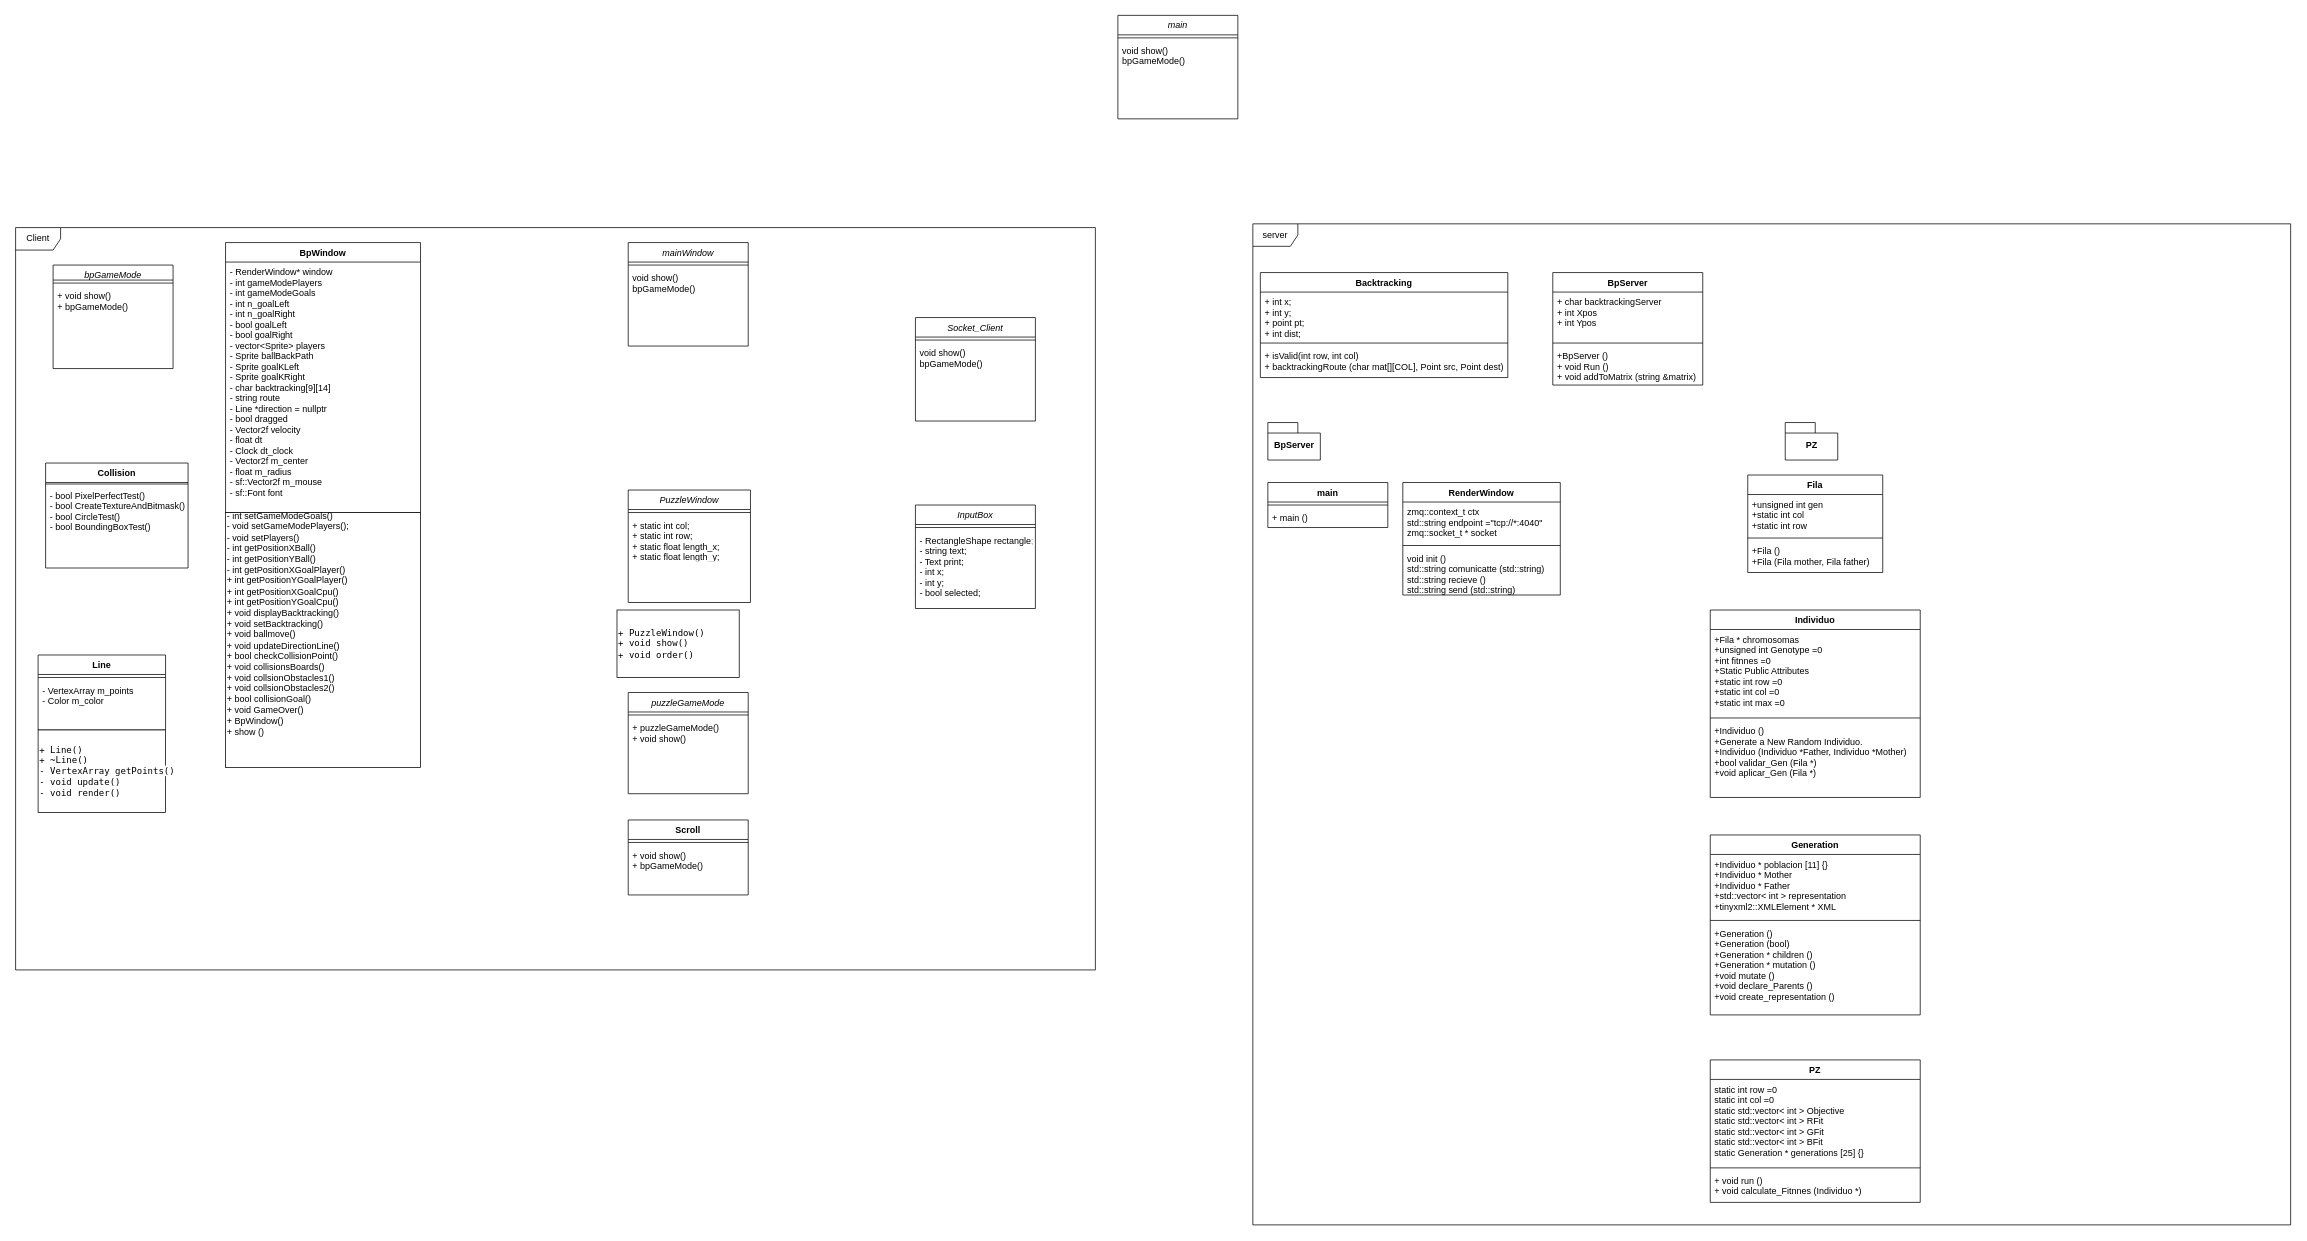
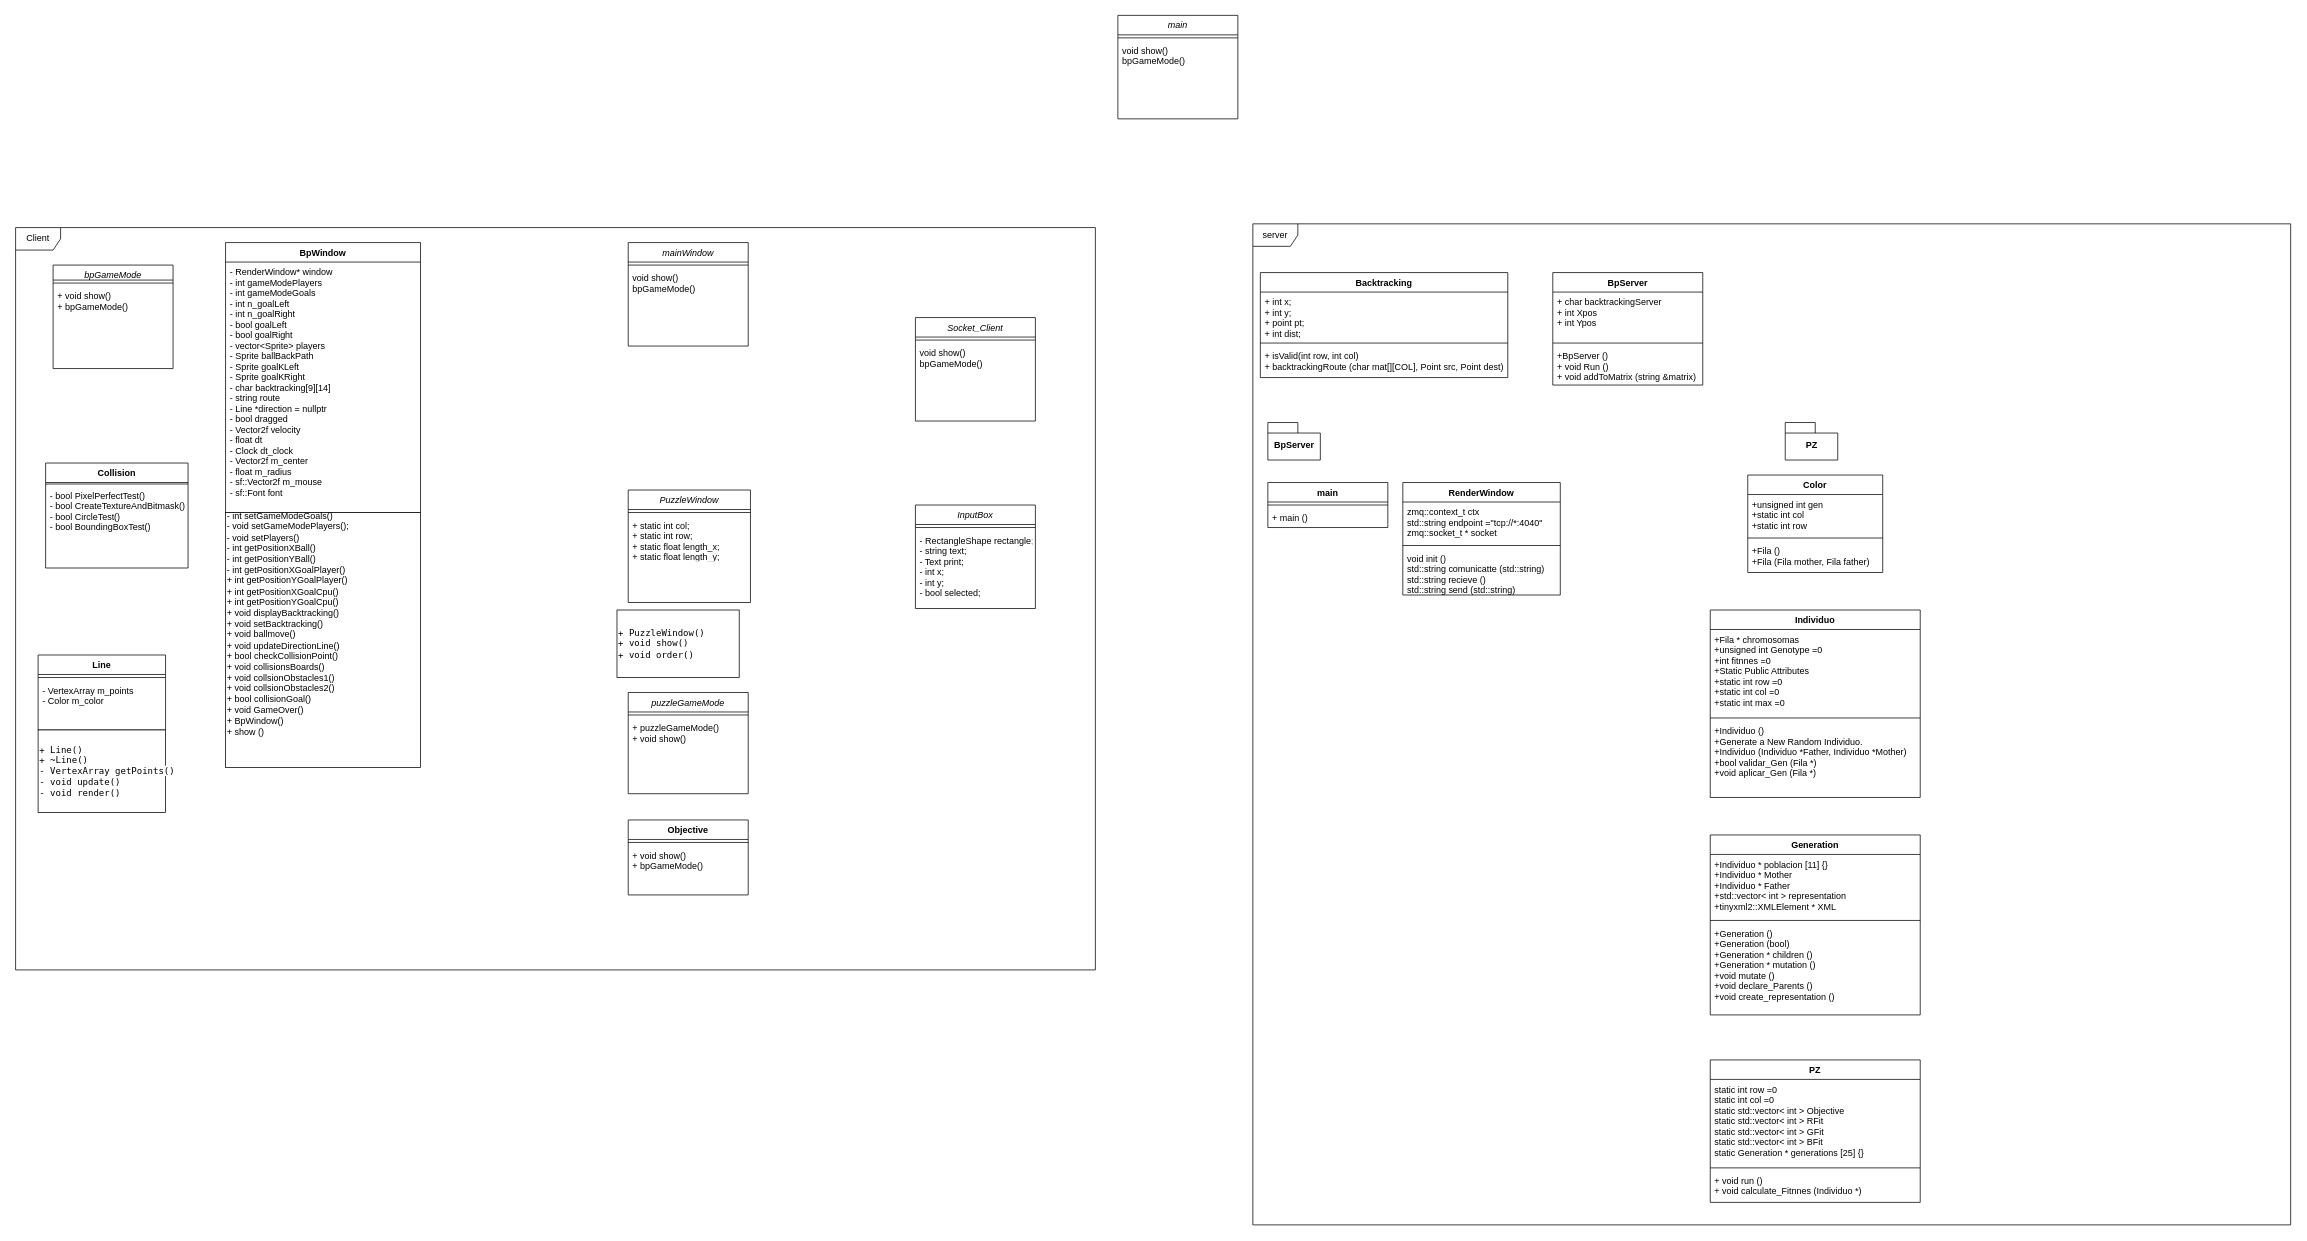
(1815, 485) -> (1815, 485)
(688, 830) -> (688, 830)
